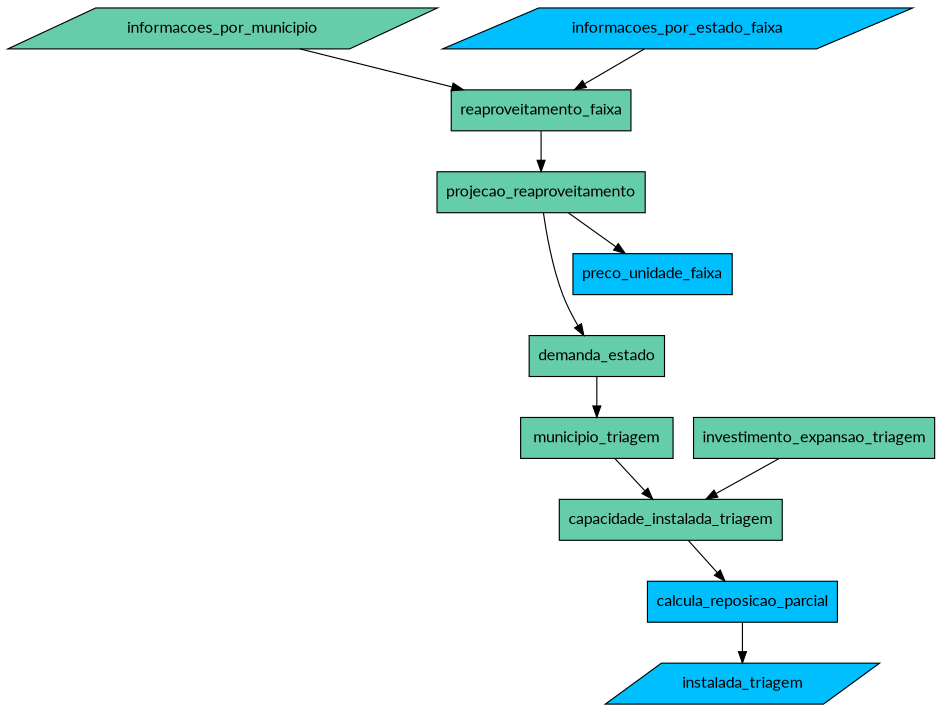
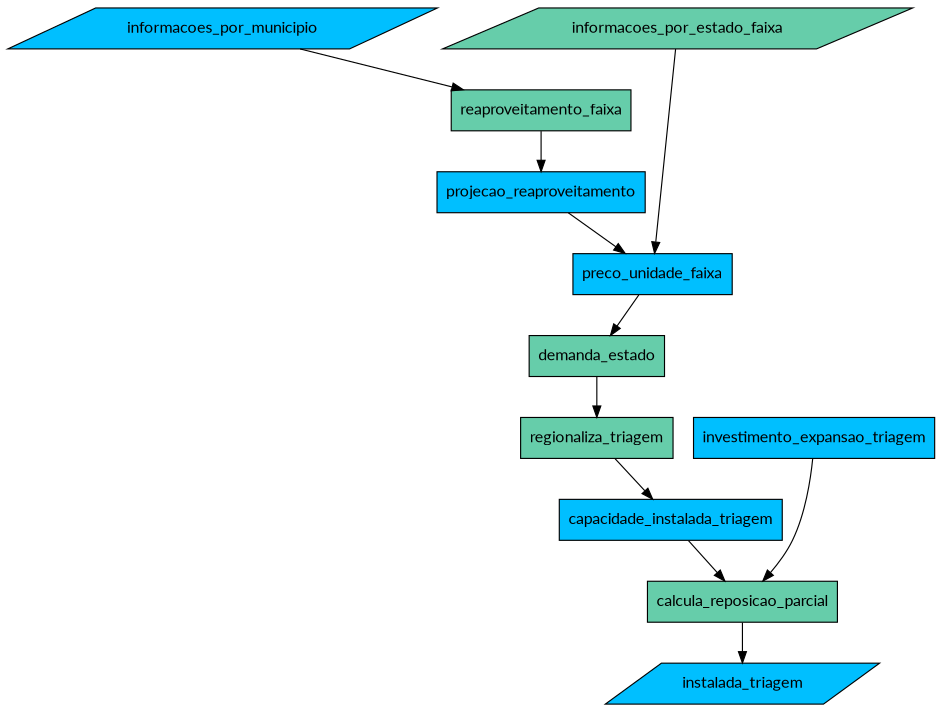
(223, 28) -> (223, 28)
(678, 28) -> (678, 28)
(615, 66) -> (666, 145)
(541, 192) -> (541, 192)
(555, 271) -> (628, 310)
(597, 438) -> (597, 438)
(814, 438) -> (814, 438)
(748, 476) -> (801, 519)
(671, 520) -> (671, 520)
(742, 602) -> (742, 602)
